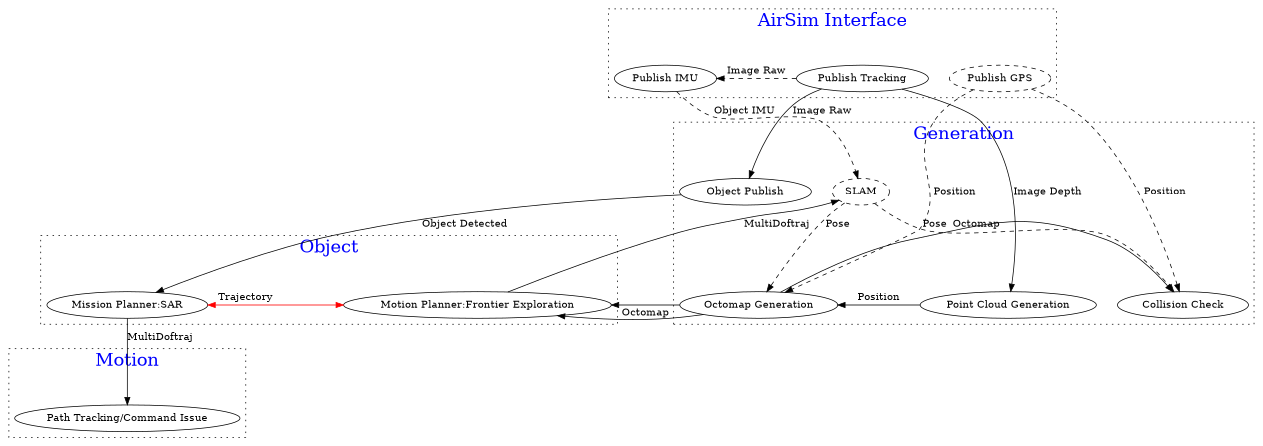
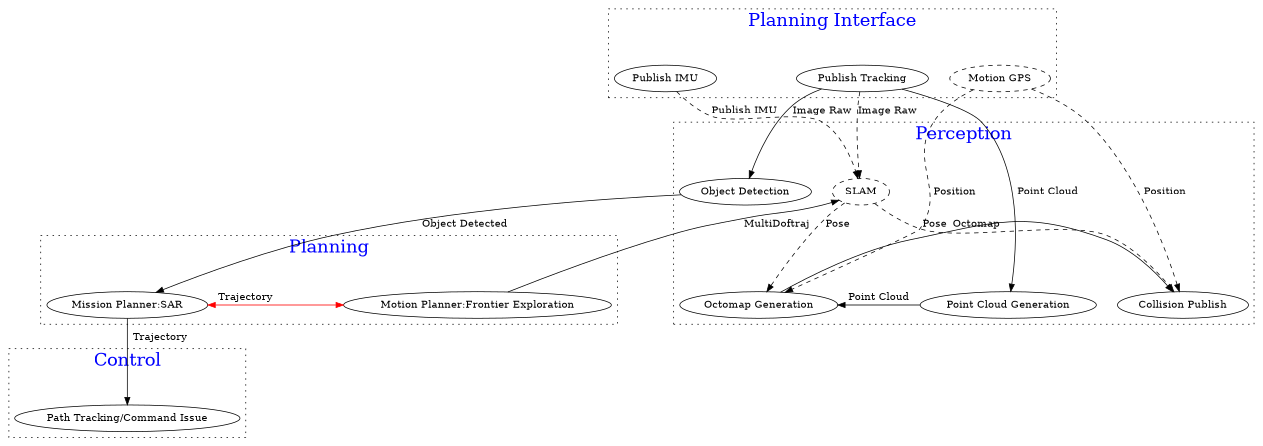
(832, 21) -> (832, 21)
(760, 78) -> (857, 131)
(1000, 78) -> (1000, 78)
(745, 111) -> (745, 111)
(964, 135) -> (964, 135)
(745, 192) -> (745, 192)
(1048, 192) -> (1048, 192)
(329, 248) -> (329, 248)
(879, 297) -> (879, 297)
(1183, 305) -> (1183, 305)
(634, 320) -> none
(160, 337) -> (160, 337)
(127, 361) -> (127, 361)
